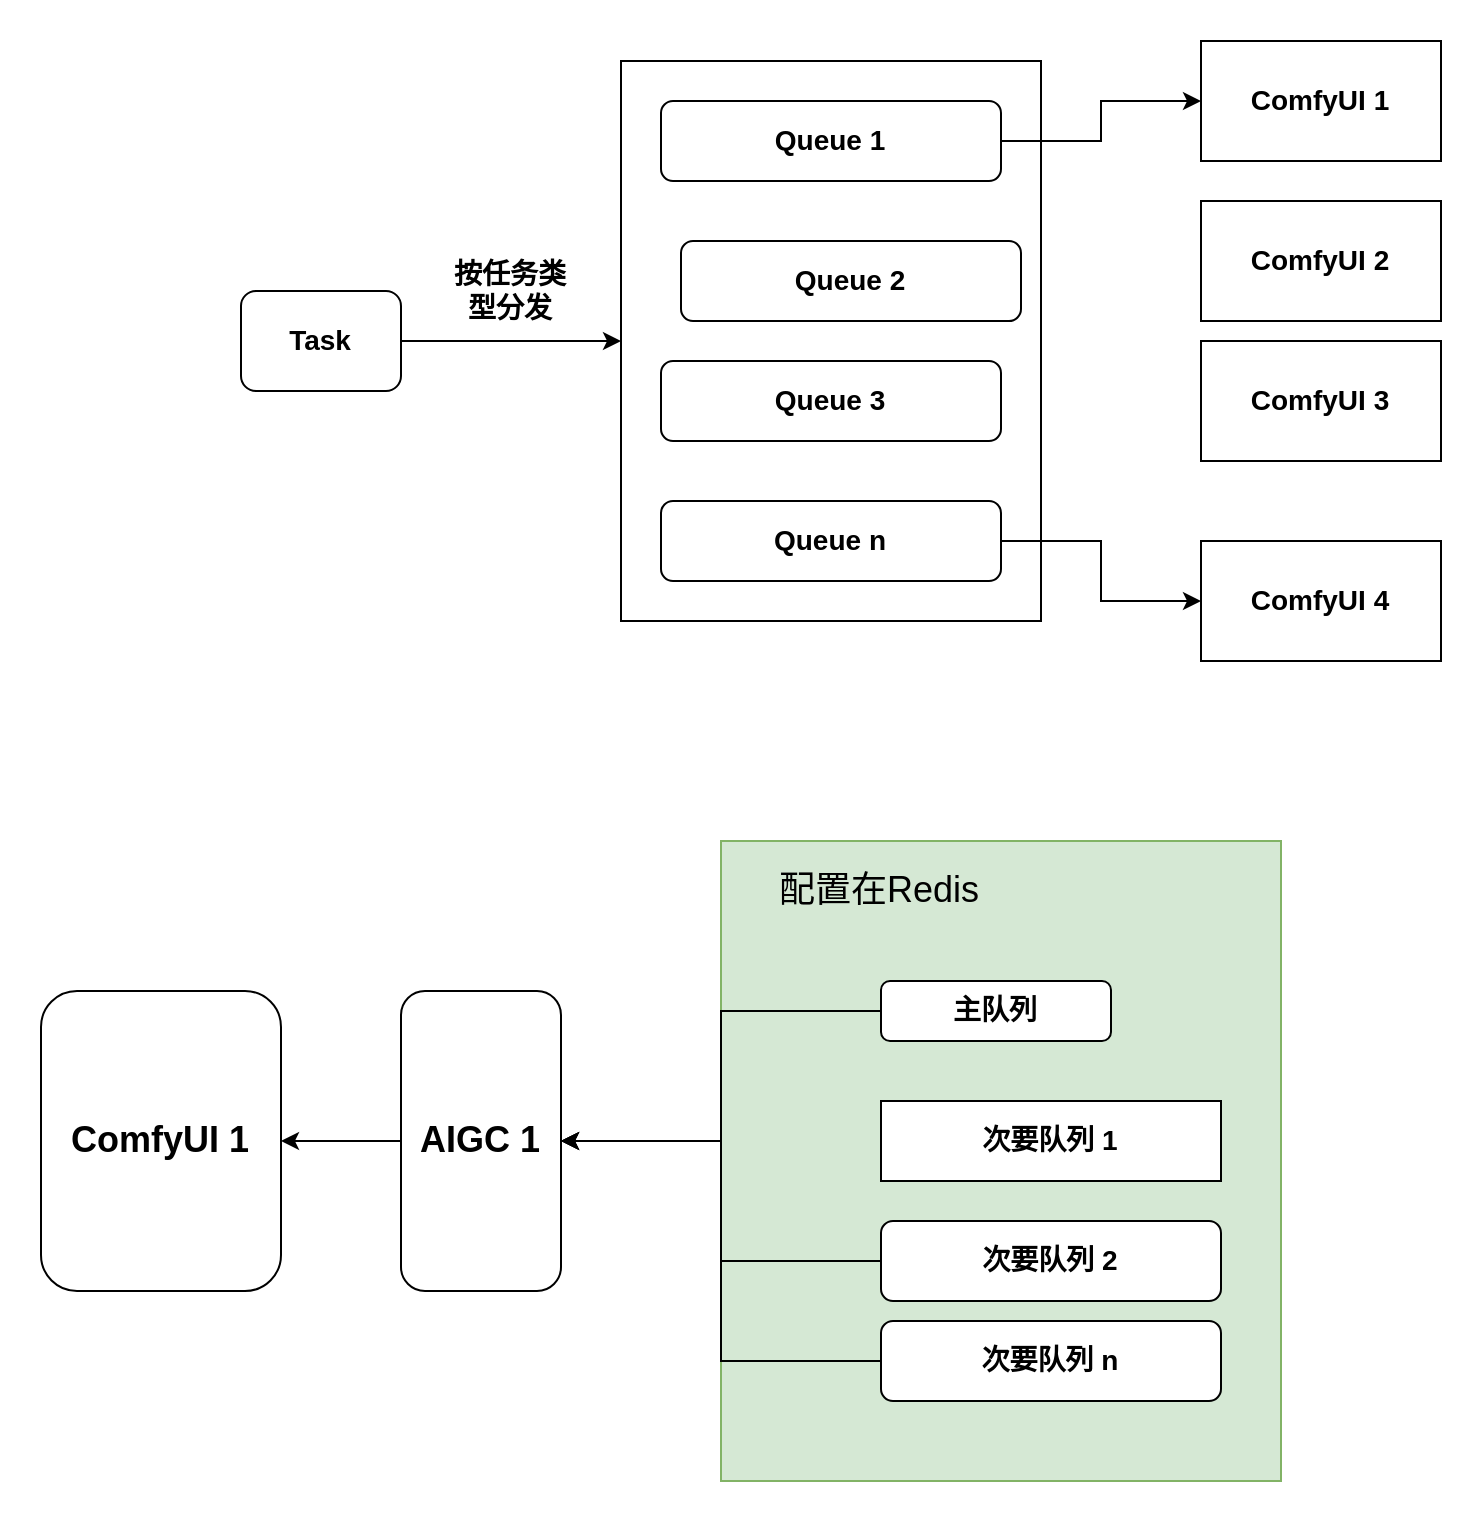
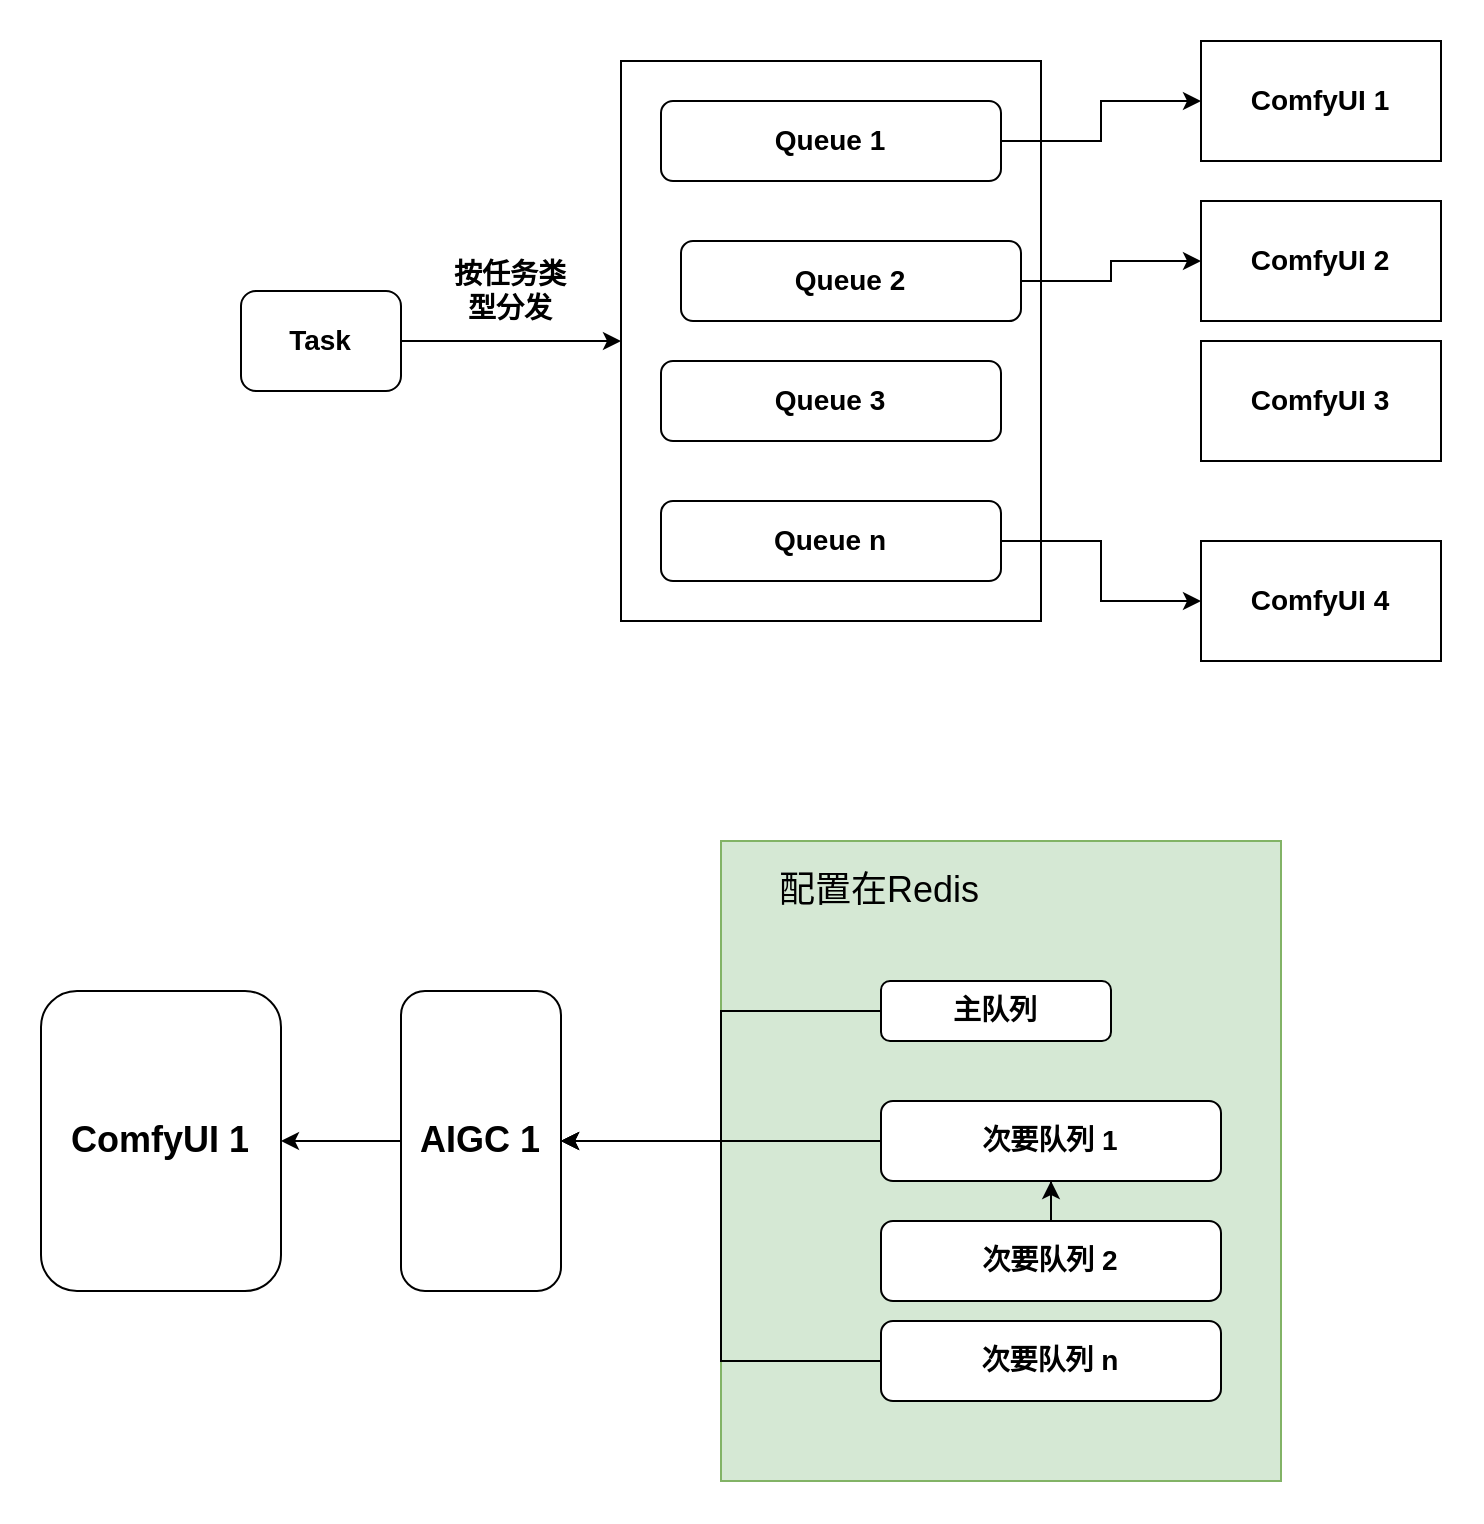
none -> (1111, 278)
none -> (803, 1141)
(1051, 1141) -> (1051, 1141)
(803, 1261) -> (1051, 1194)
